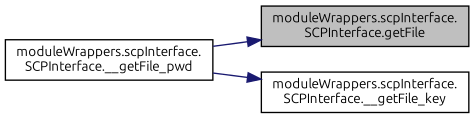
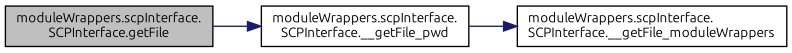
(230, 44) -> (230, 26)
(365, 92) -> (652, 26)
